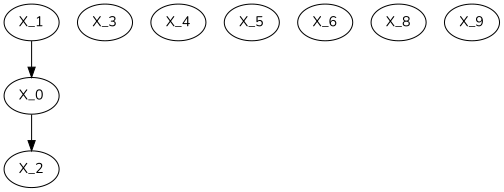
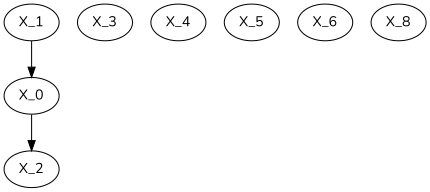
(472, 22) -> none
